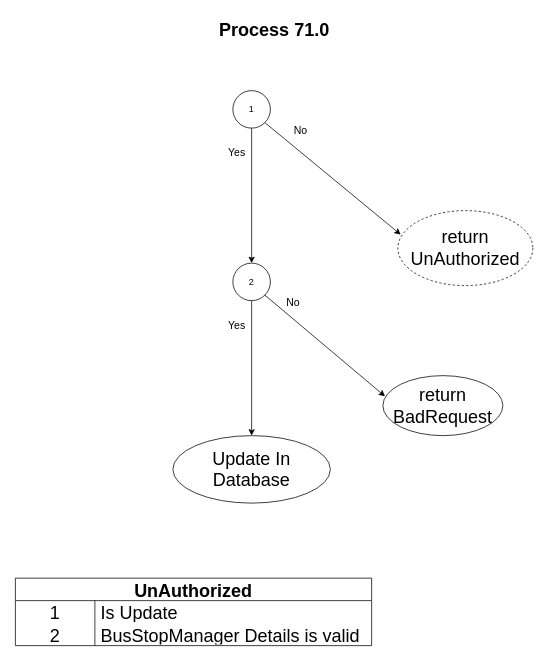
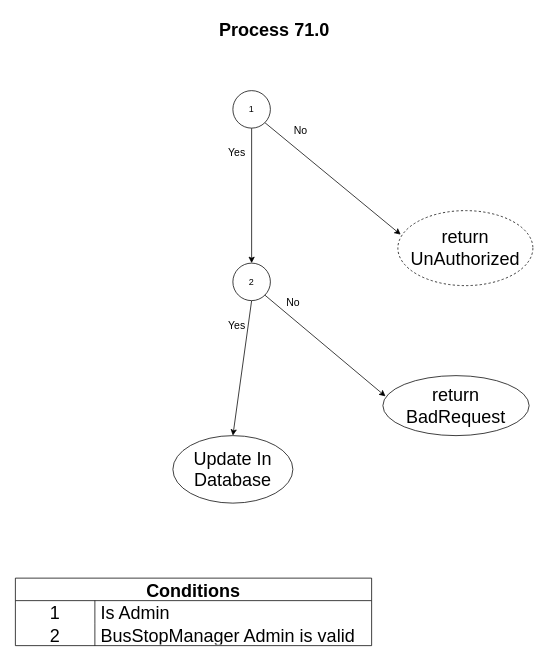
(443, 405) -> (456, 405)
(252, 469) -> (233, 469)
(193, 591) -> (193, 591)
(144, 612) -> (137, 612)
(236, 634) -> (231, 634)
